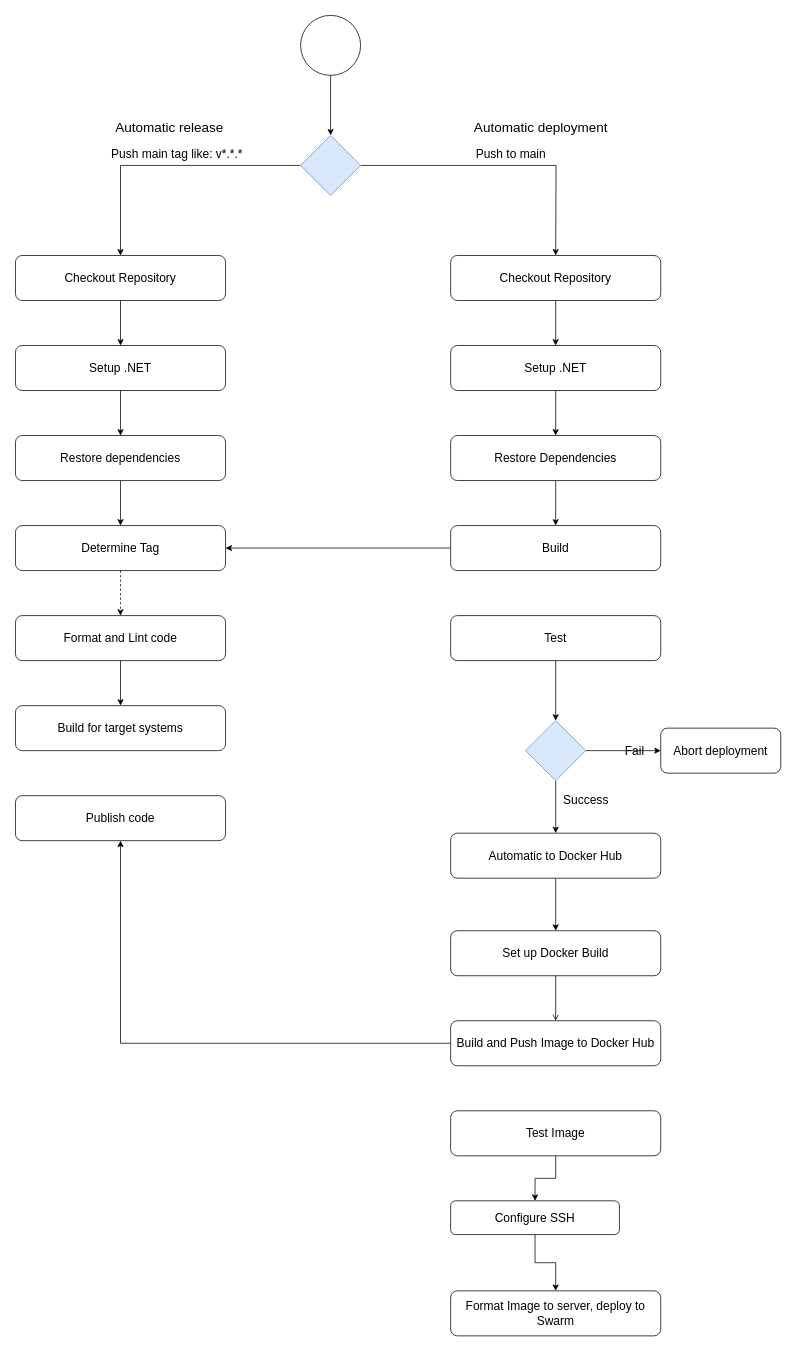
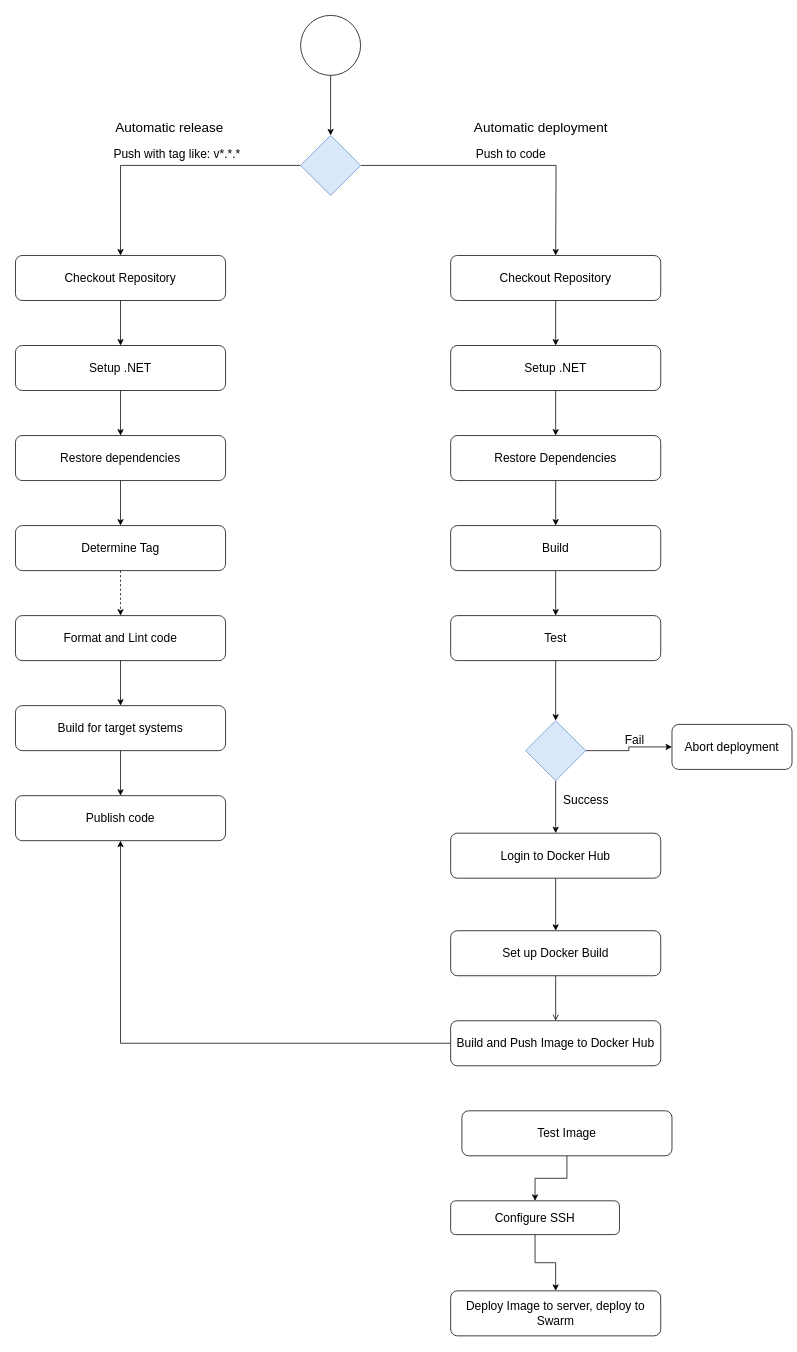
(177, 154) -> (177, 154)
(511, 154) -> (511, 154)
(232, 548) -> (555, 590)
(634, 750) -> (634, 739)
(720, 750) -> (732, 747)
none -> (120, 770)
(555, 855) -> (555, 855)
(555, 1133) -> (567, 1133)
(555, 1313) -> (555, 1313)
